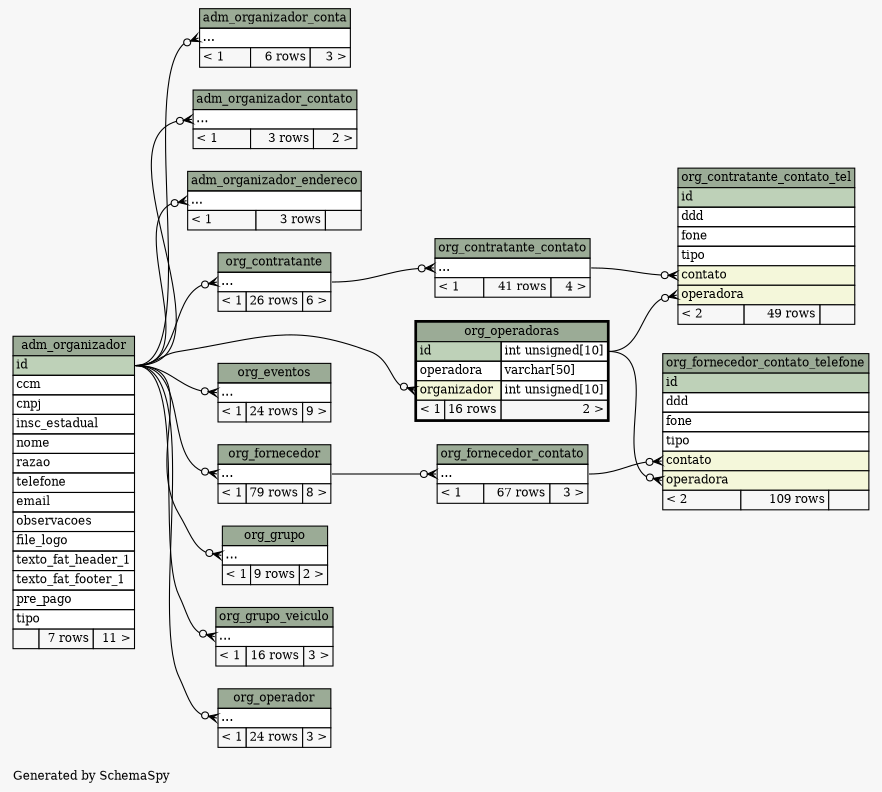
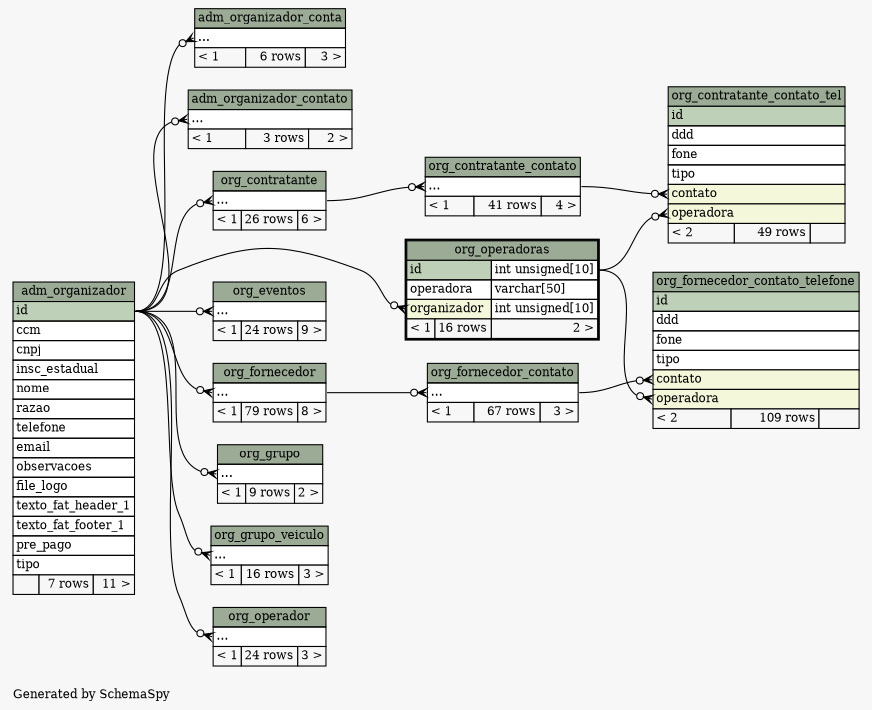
(274, 201) -> none
